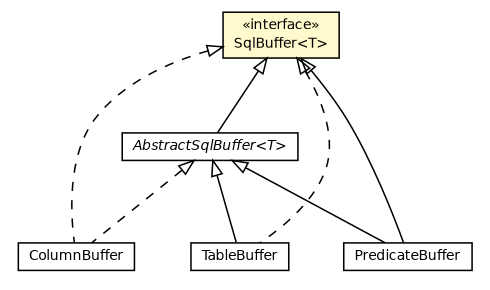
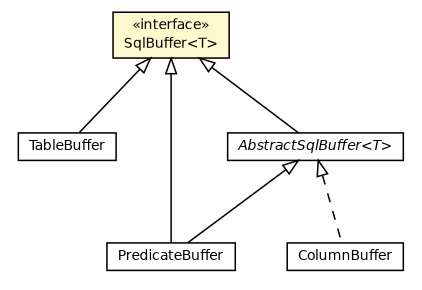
(97, 117) -> none
(326, 168) -> (110, 101)
(227, 209) -> none
